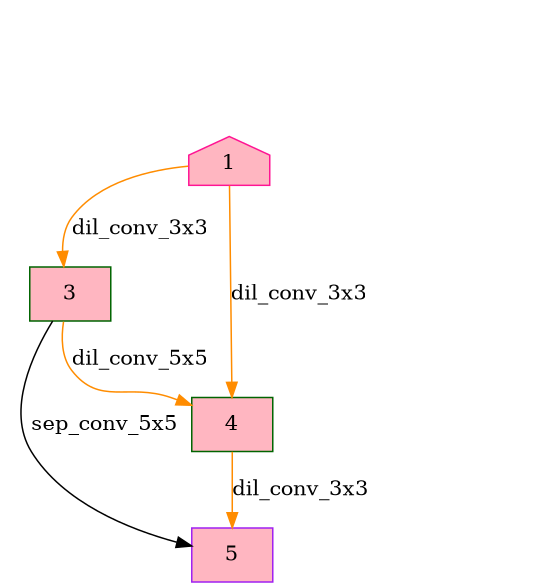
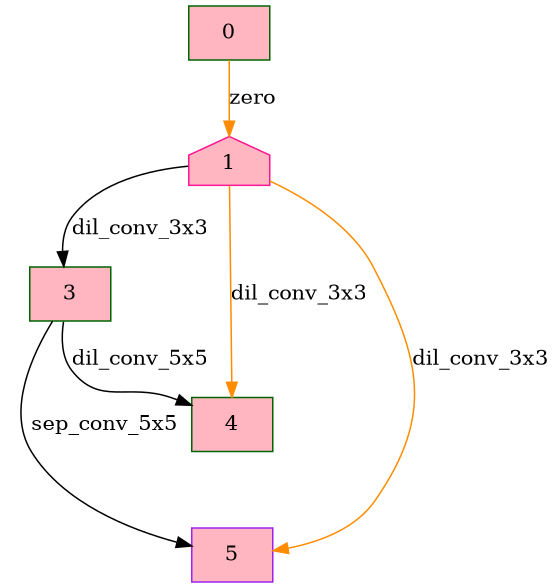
none -> (229, 33)
(108, 188) -> (108, 188)
(96, 389) -> (96, 389)
(232, 482) -> (412, 367)
